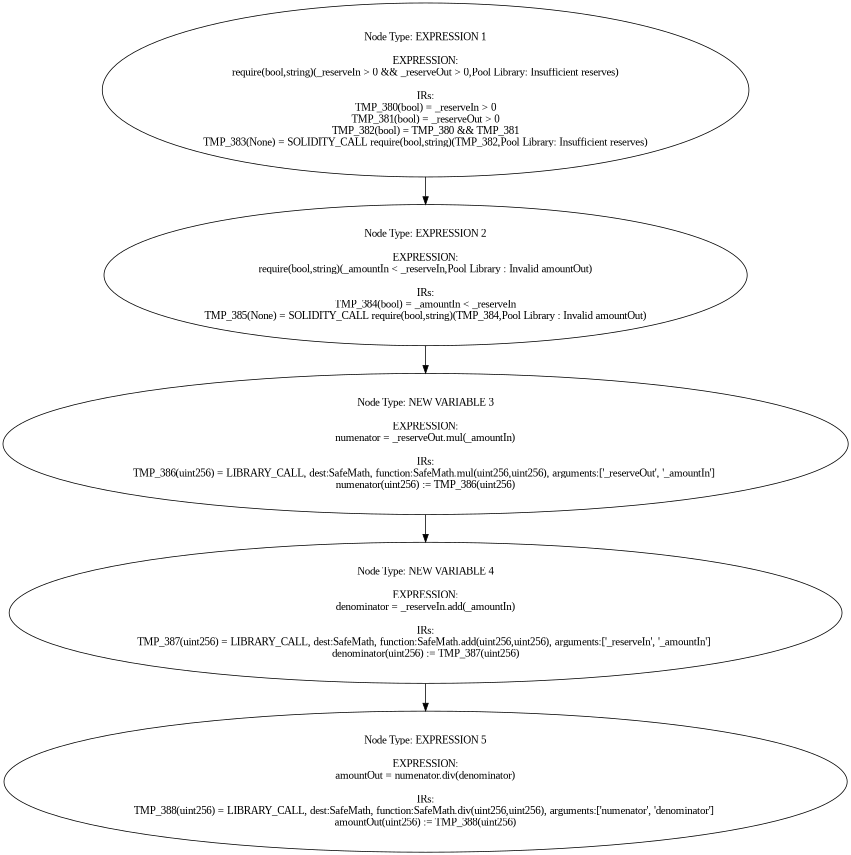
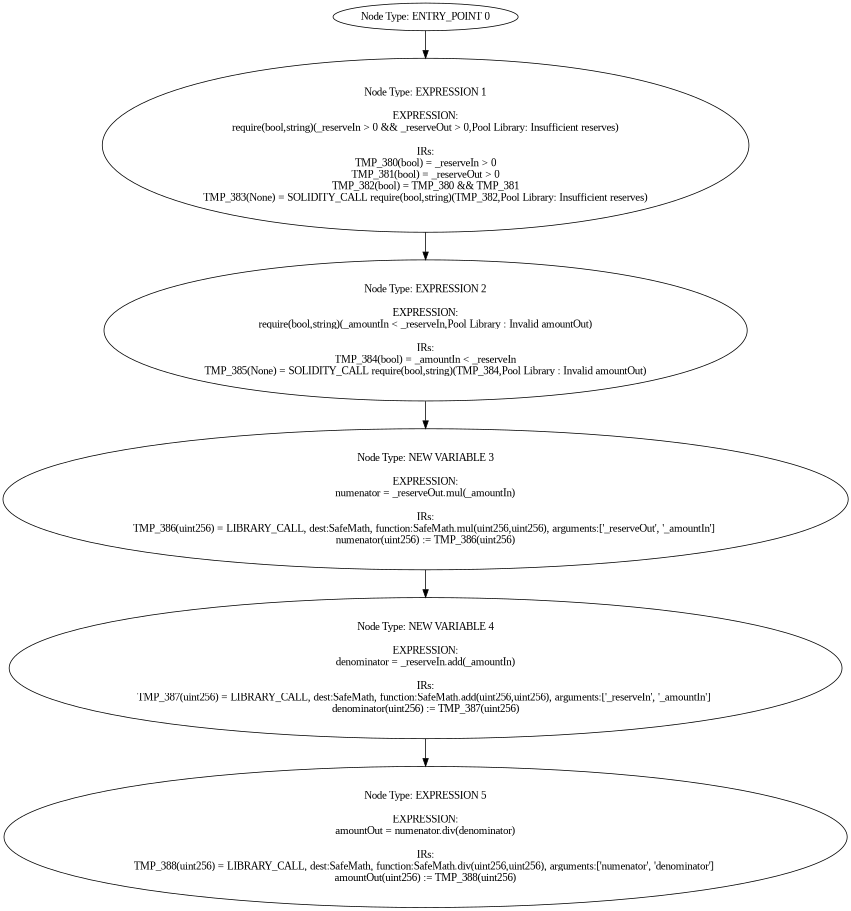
none -> (426, 17)
